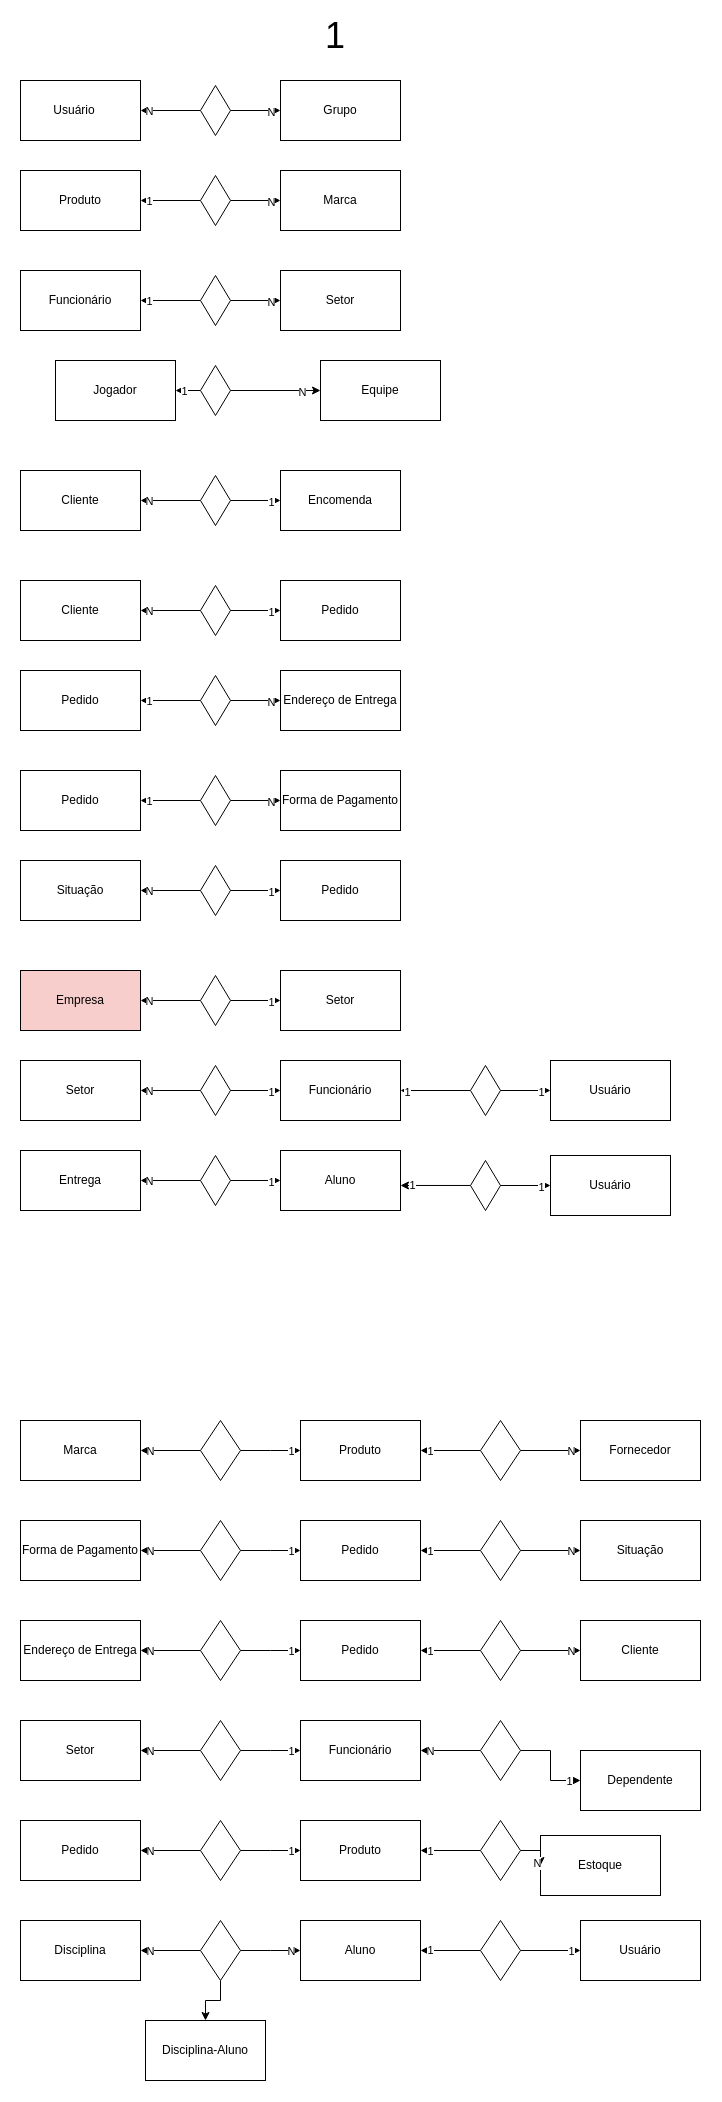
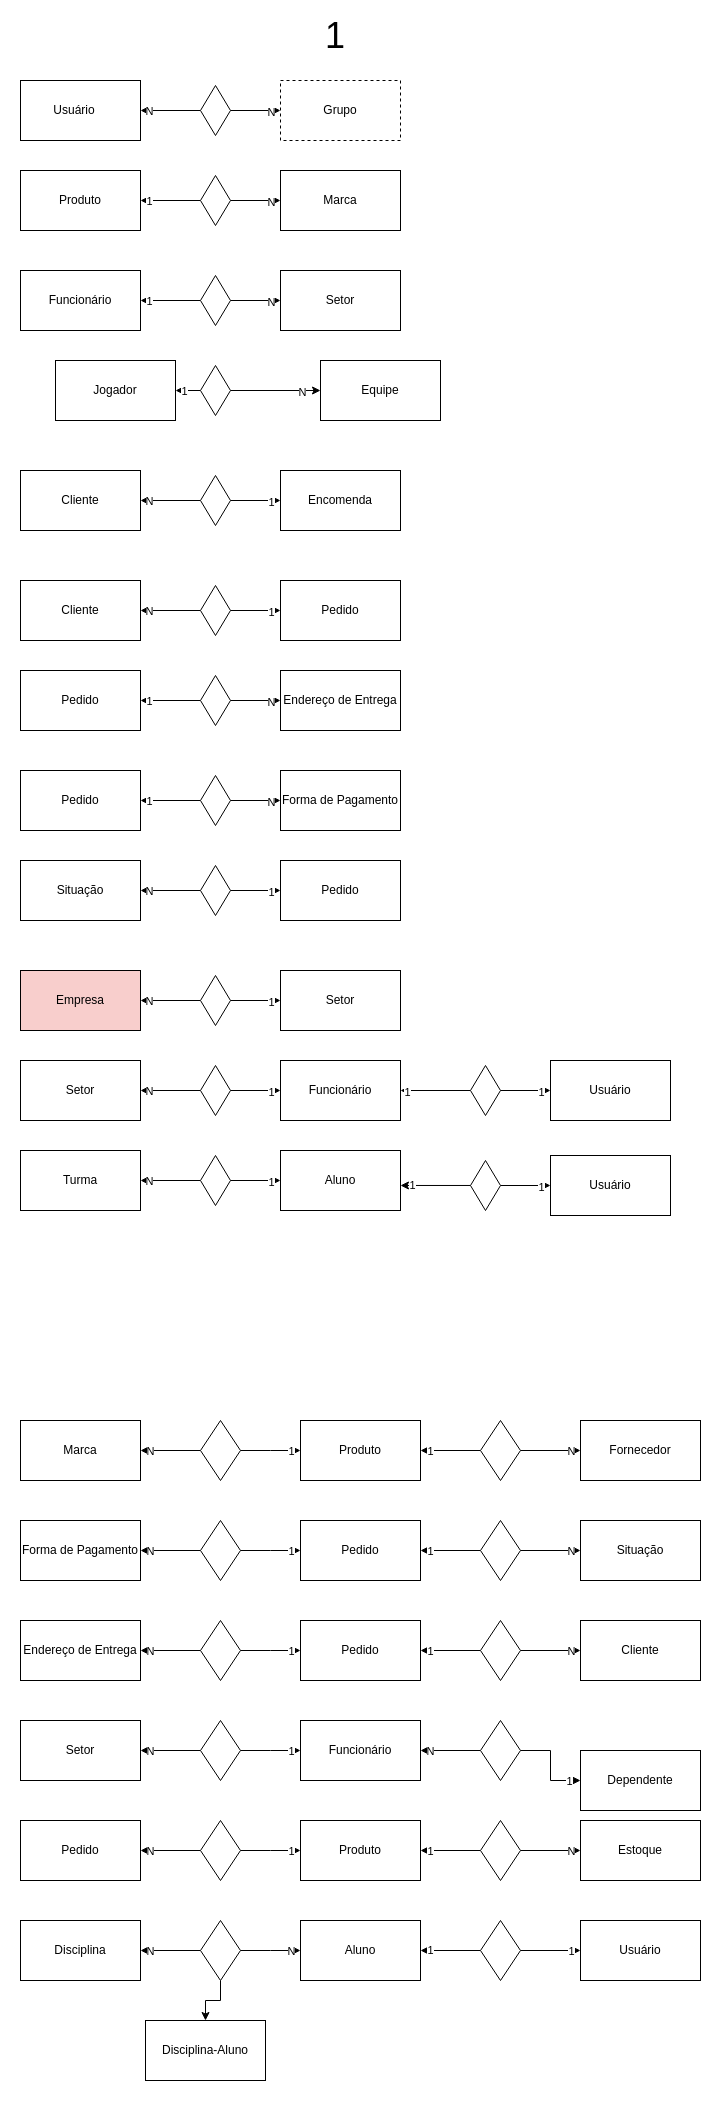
(341, 111) -> (341, 111)
(81, 1181) -> (81, 1181)
(601, 1866) -> (641, 1851)
